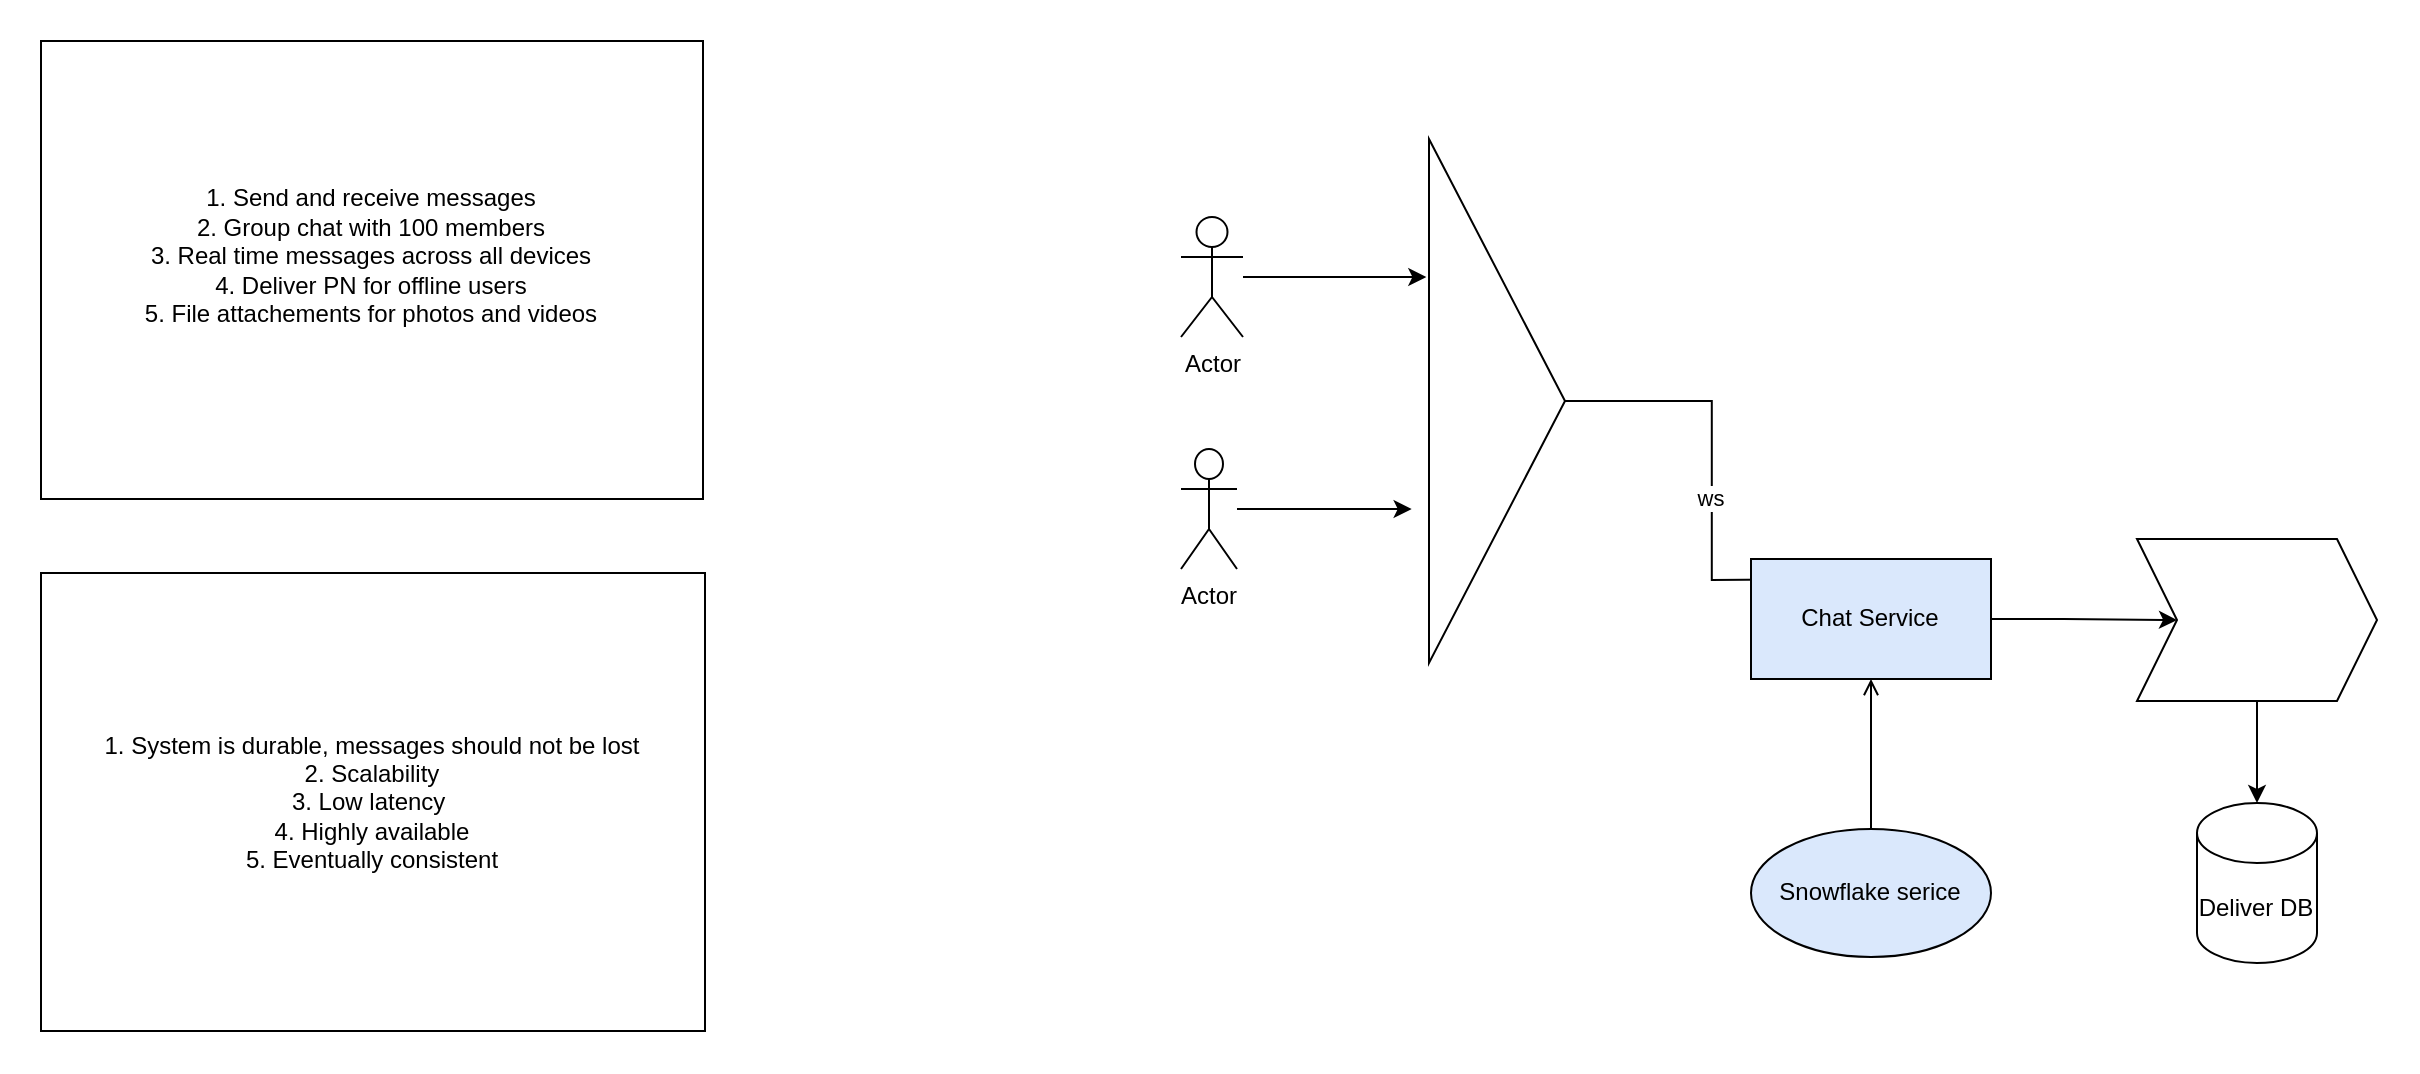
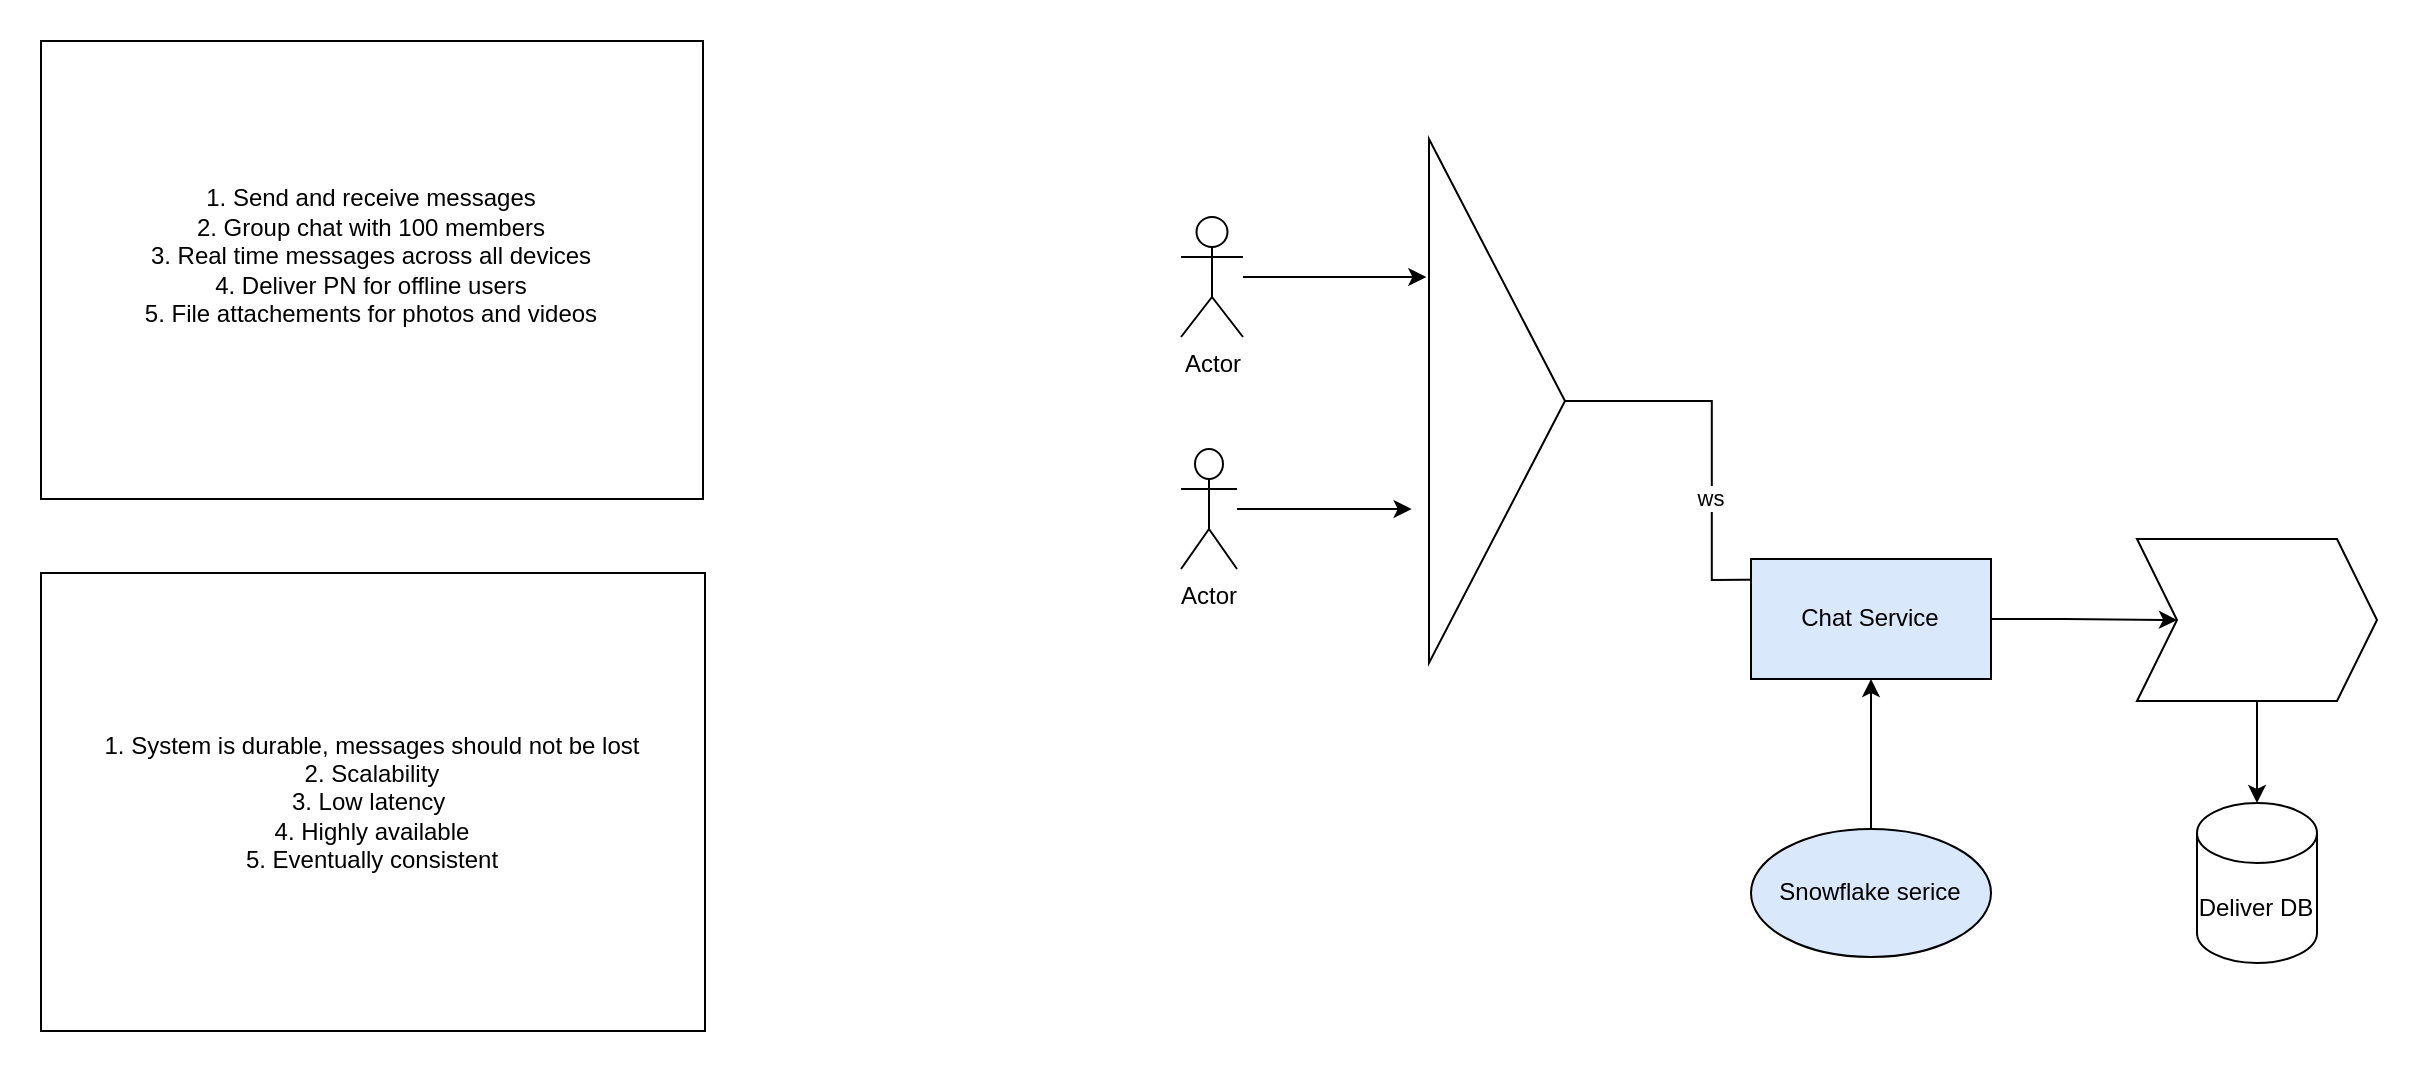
(1871, 691) -> (1871, 694)
